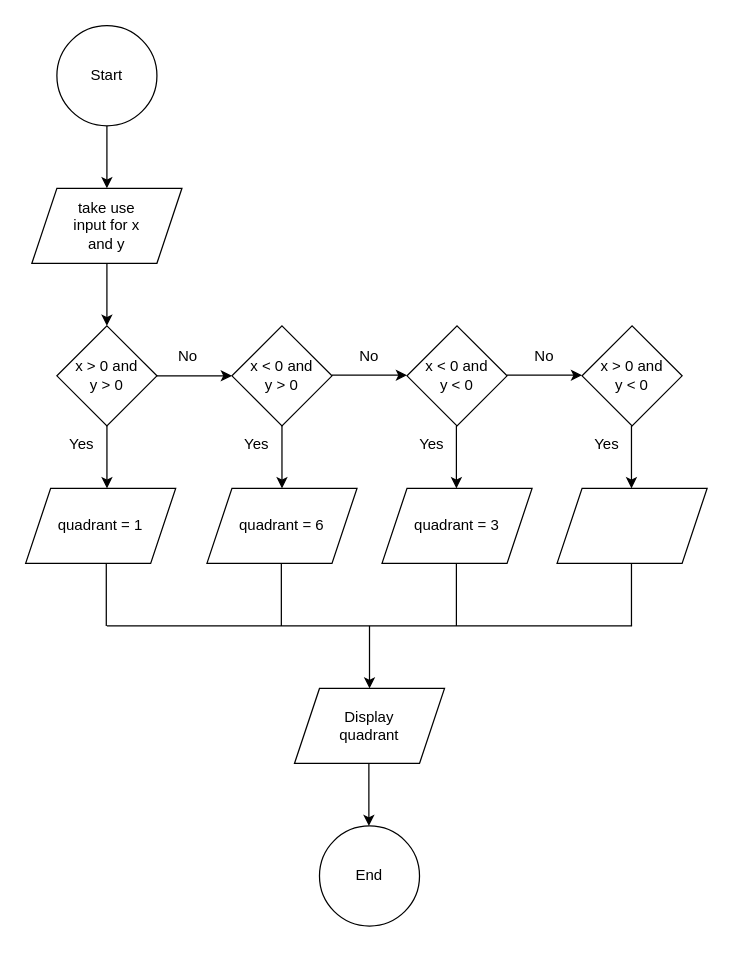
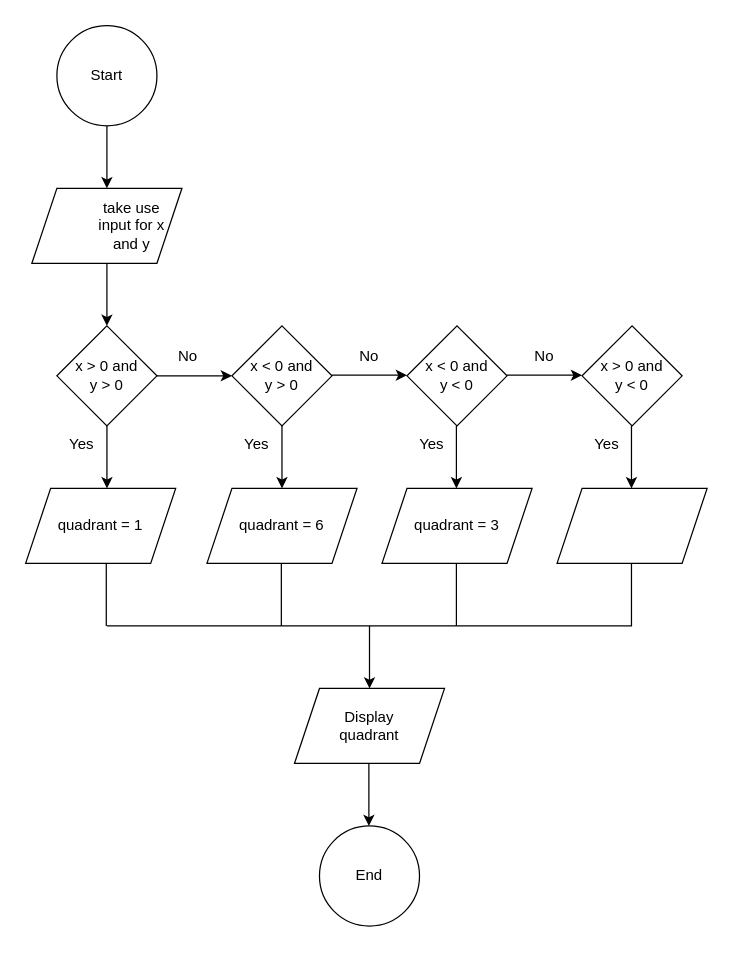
(107, 226) -> (132, 226)
